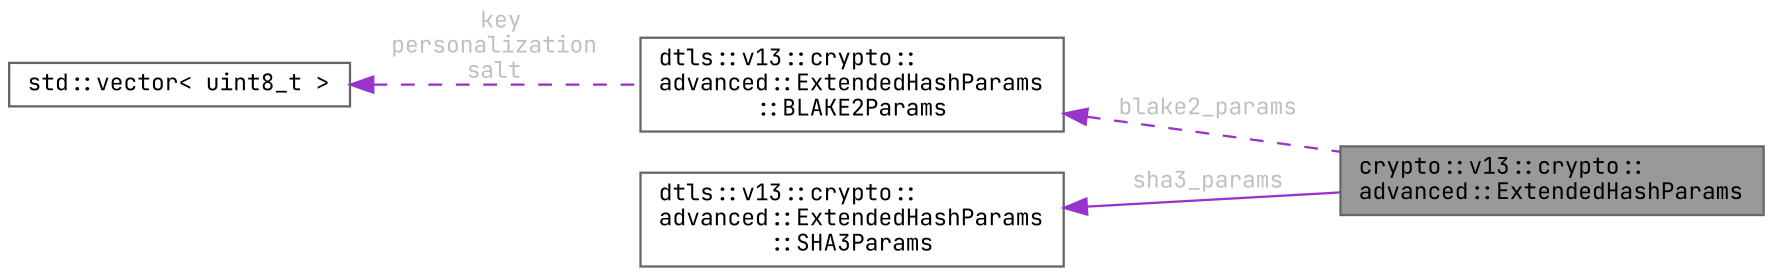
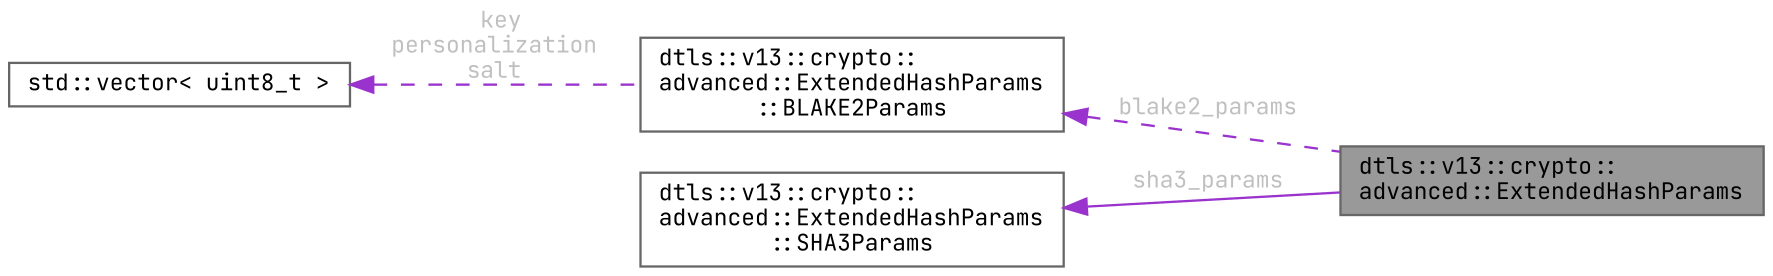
(1552, 181) -> (1552, 181)
